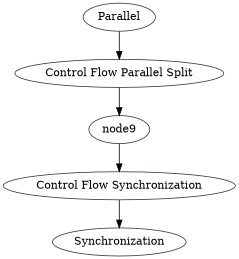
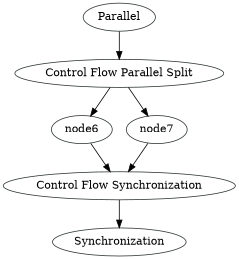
none -> (82, 130)
(119, 130) -> (157, 130)
